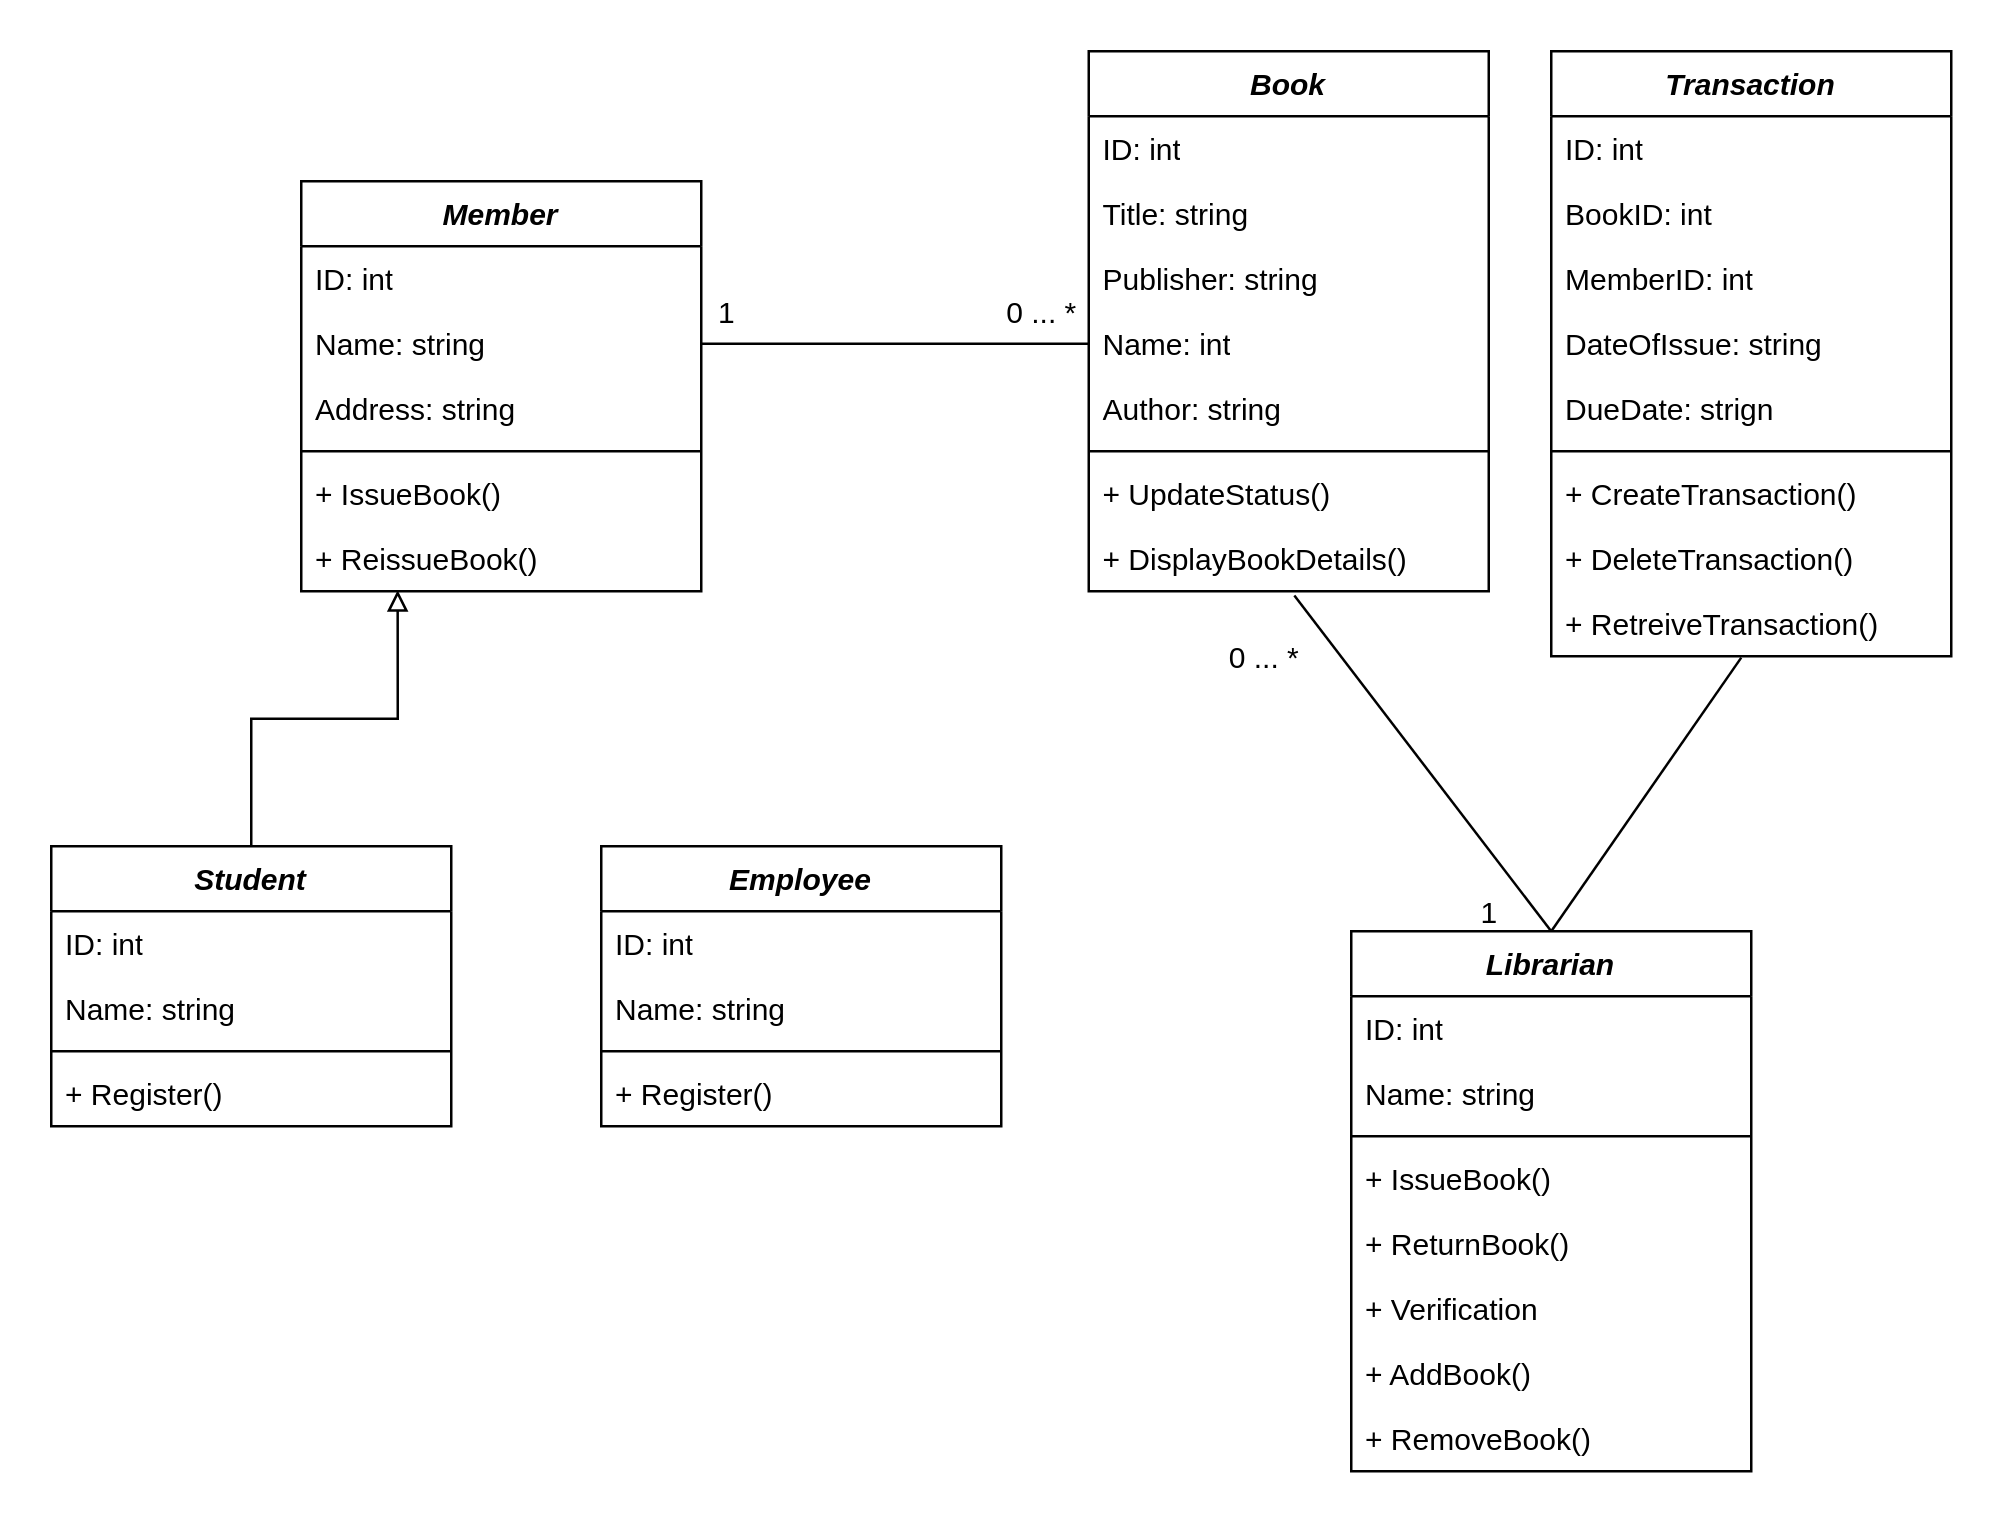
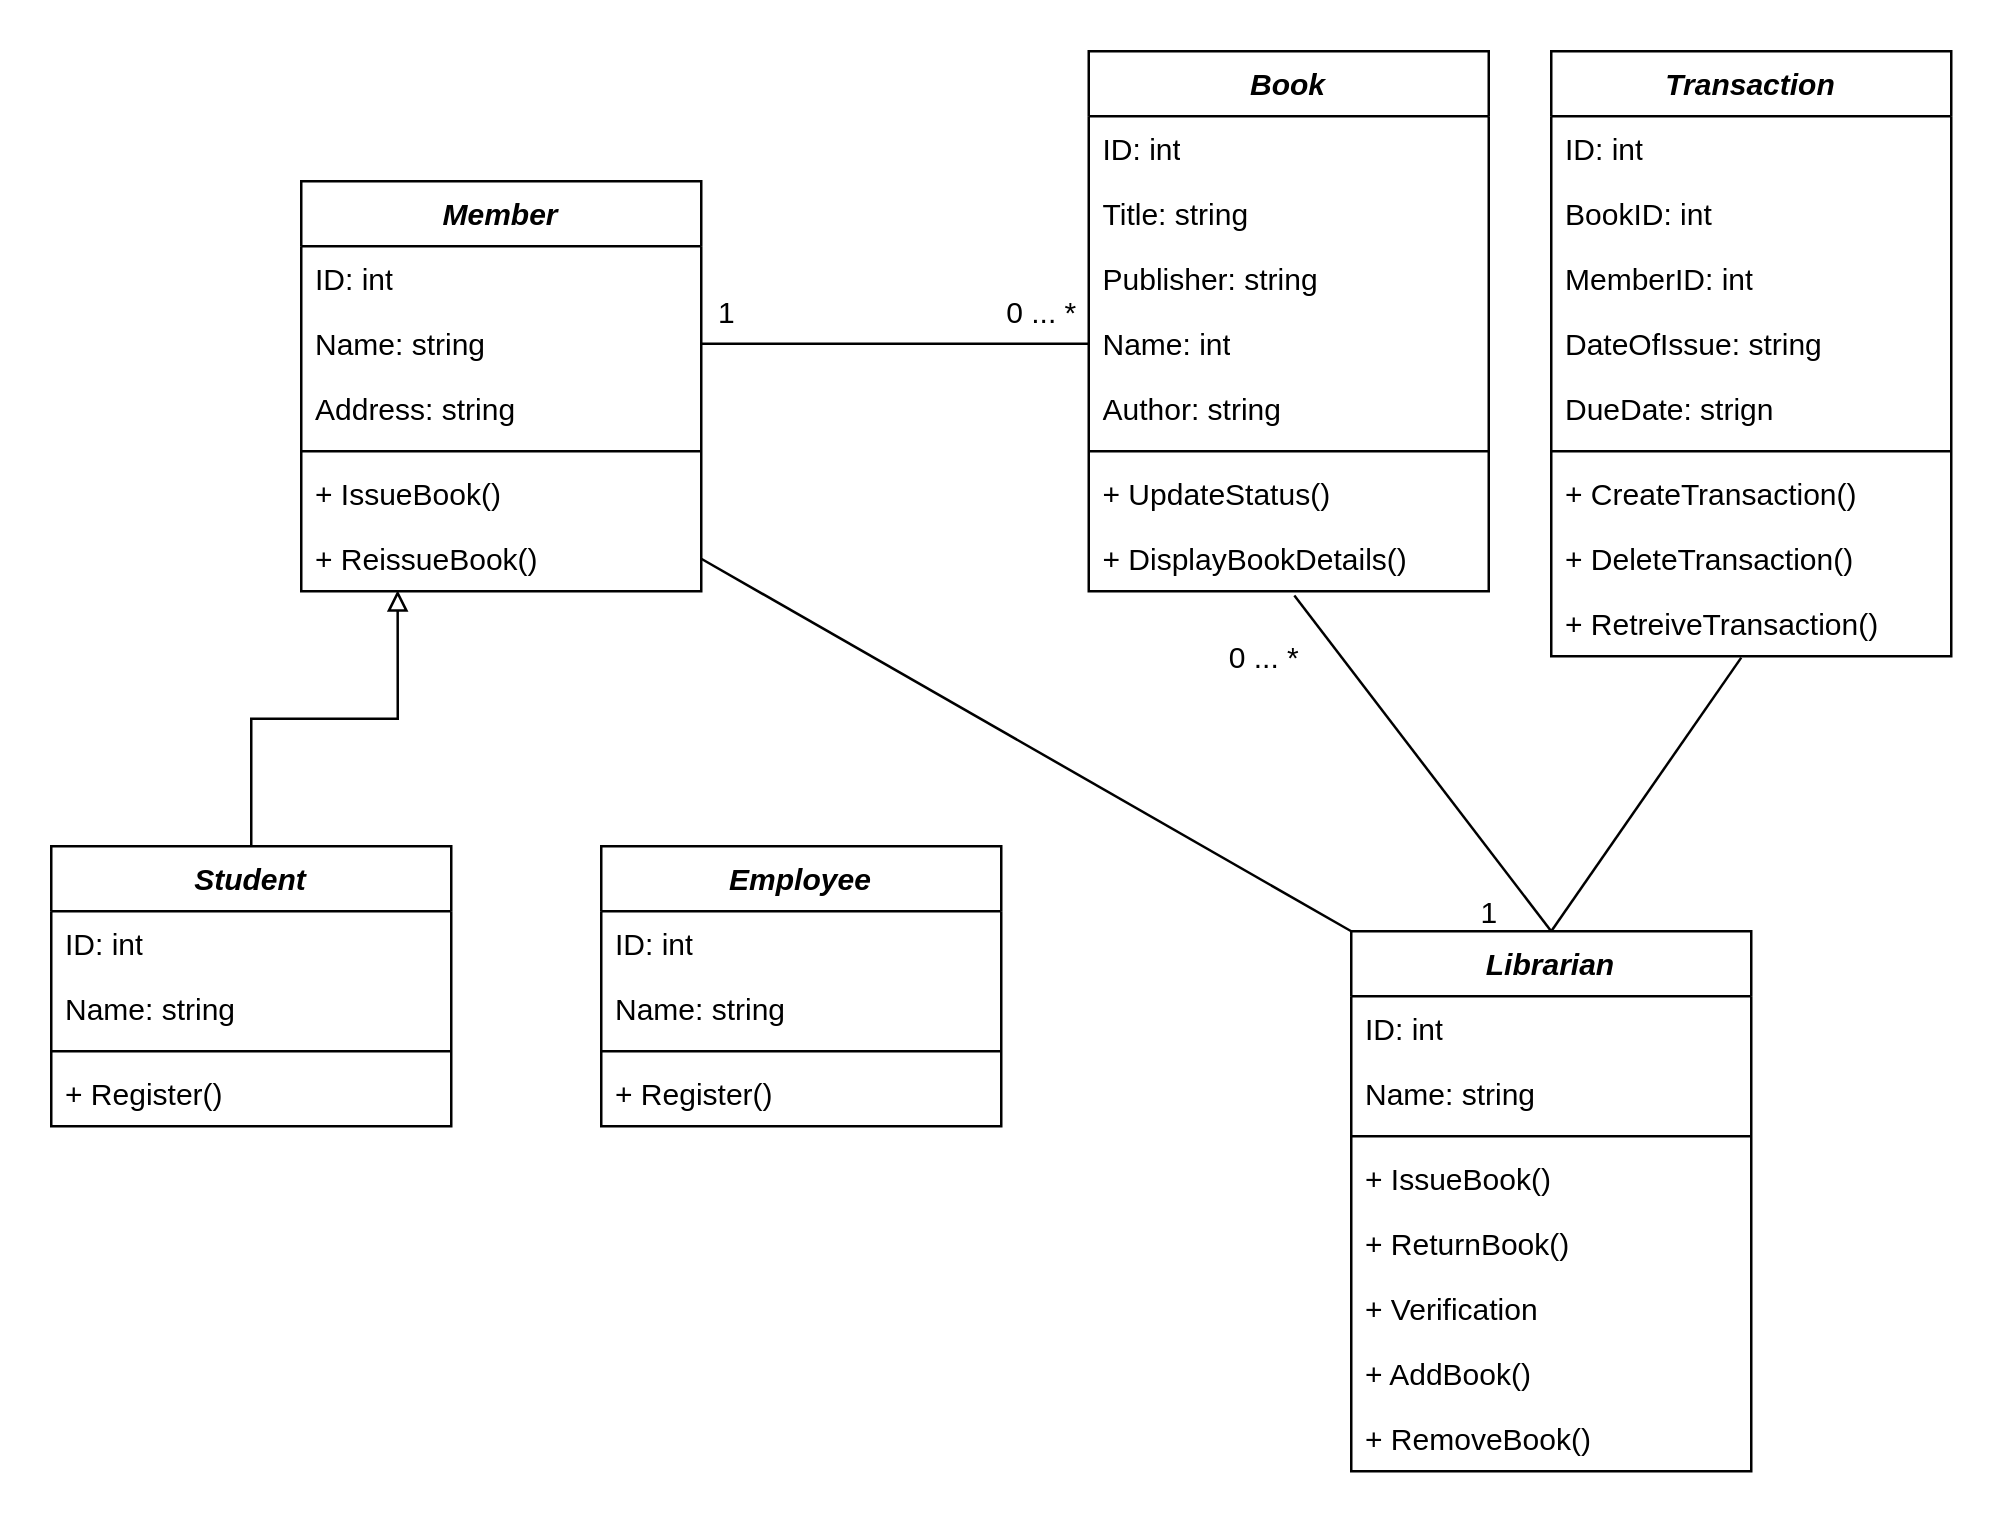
none -> (1028, 746)
